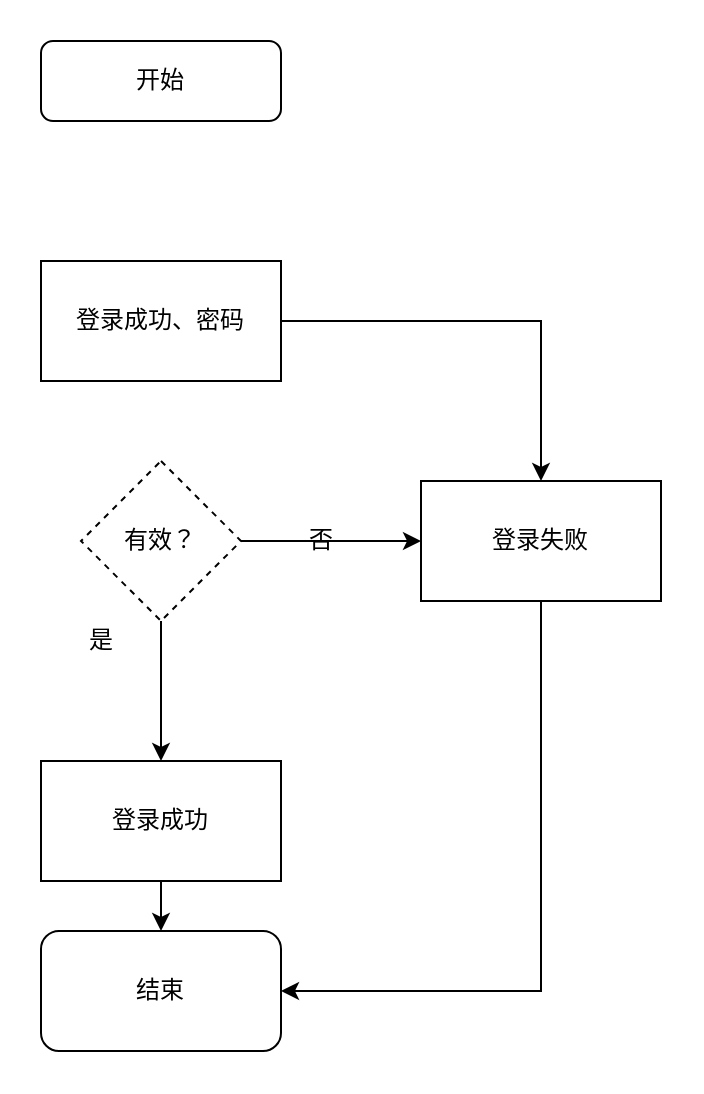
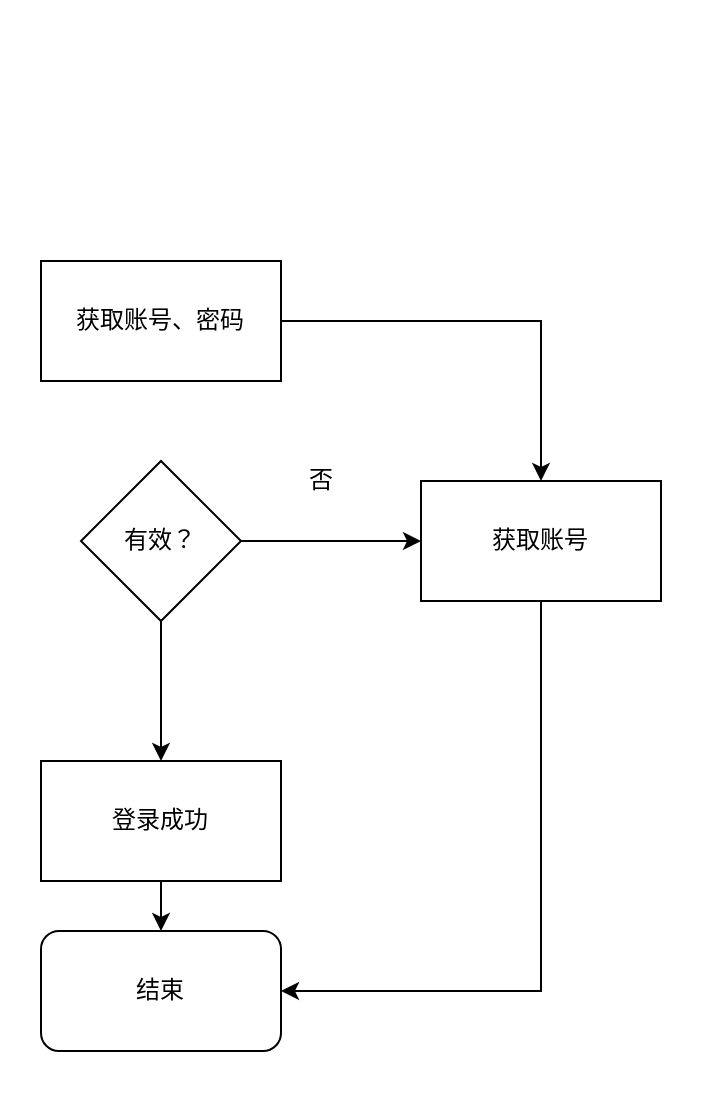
(161, 81) -> none
(161, 321) -> (161, 321)
(161, 541) -> (161, 541)
(321, 541) -> (321, 481)
(541, 541) -> (541, 541)
(101, 641) -> none
